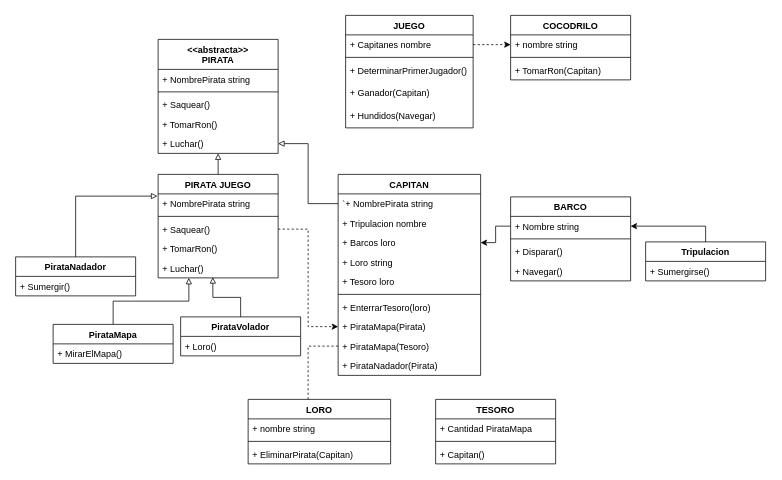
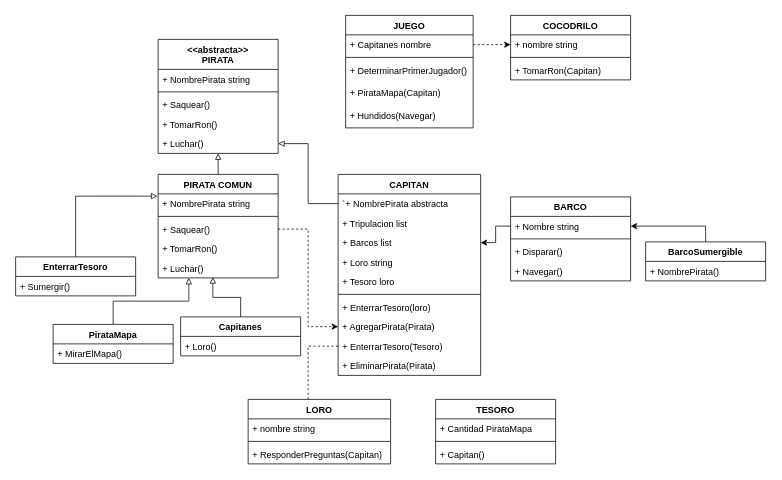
(393, 93) -> (399, 93)
(218, 185) -> (218, 185)
(393, 204) -> (401, 204)
(387, 224) -> (379, 224)
(371, 243) -> (370, 243)
(705, 252) -> (705, 252)
(75, 267) -> (75, 267)
(682, 272) -> (687, 272)
(240, 327) -> (240, 327)
(389, 327) -> (396, 327)
(390, 347) -> (401, 347)
(396, 366) -> (395, 366)
(308, 455) -> (323, 455)
